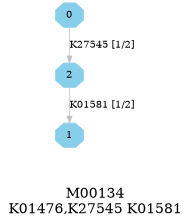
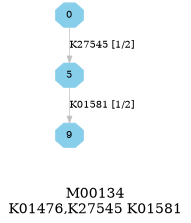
(70, 75) -> (70, 75)
(70, 135) -> (70, 135)
